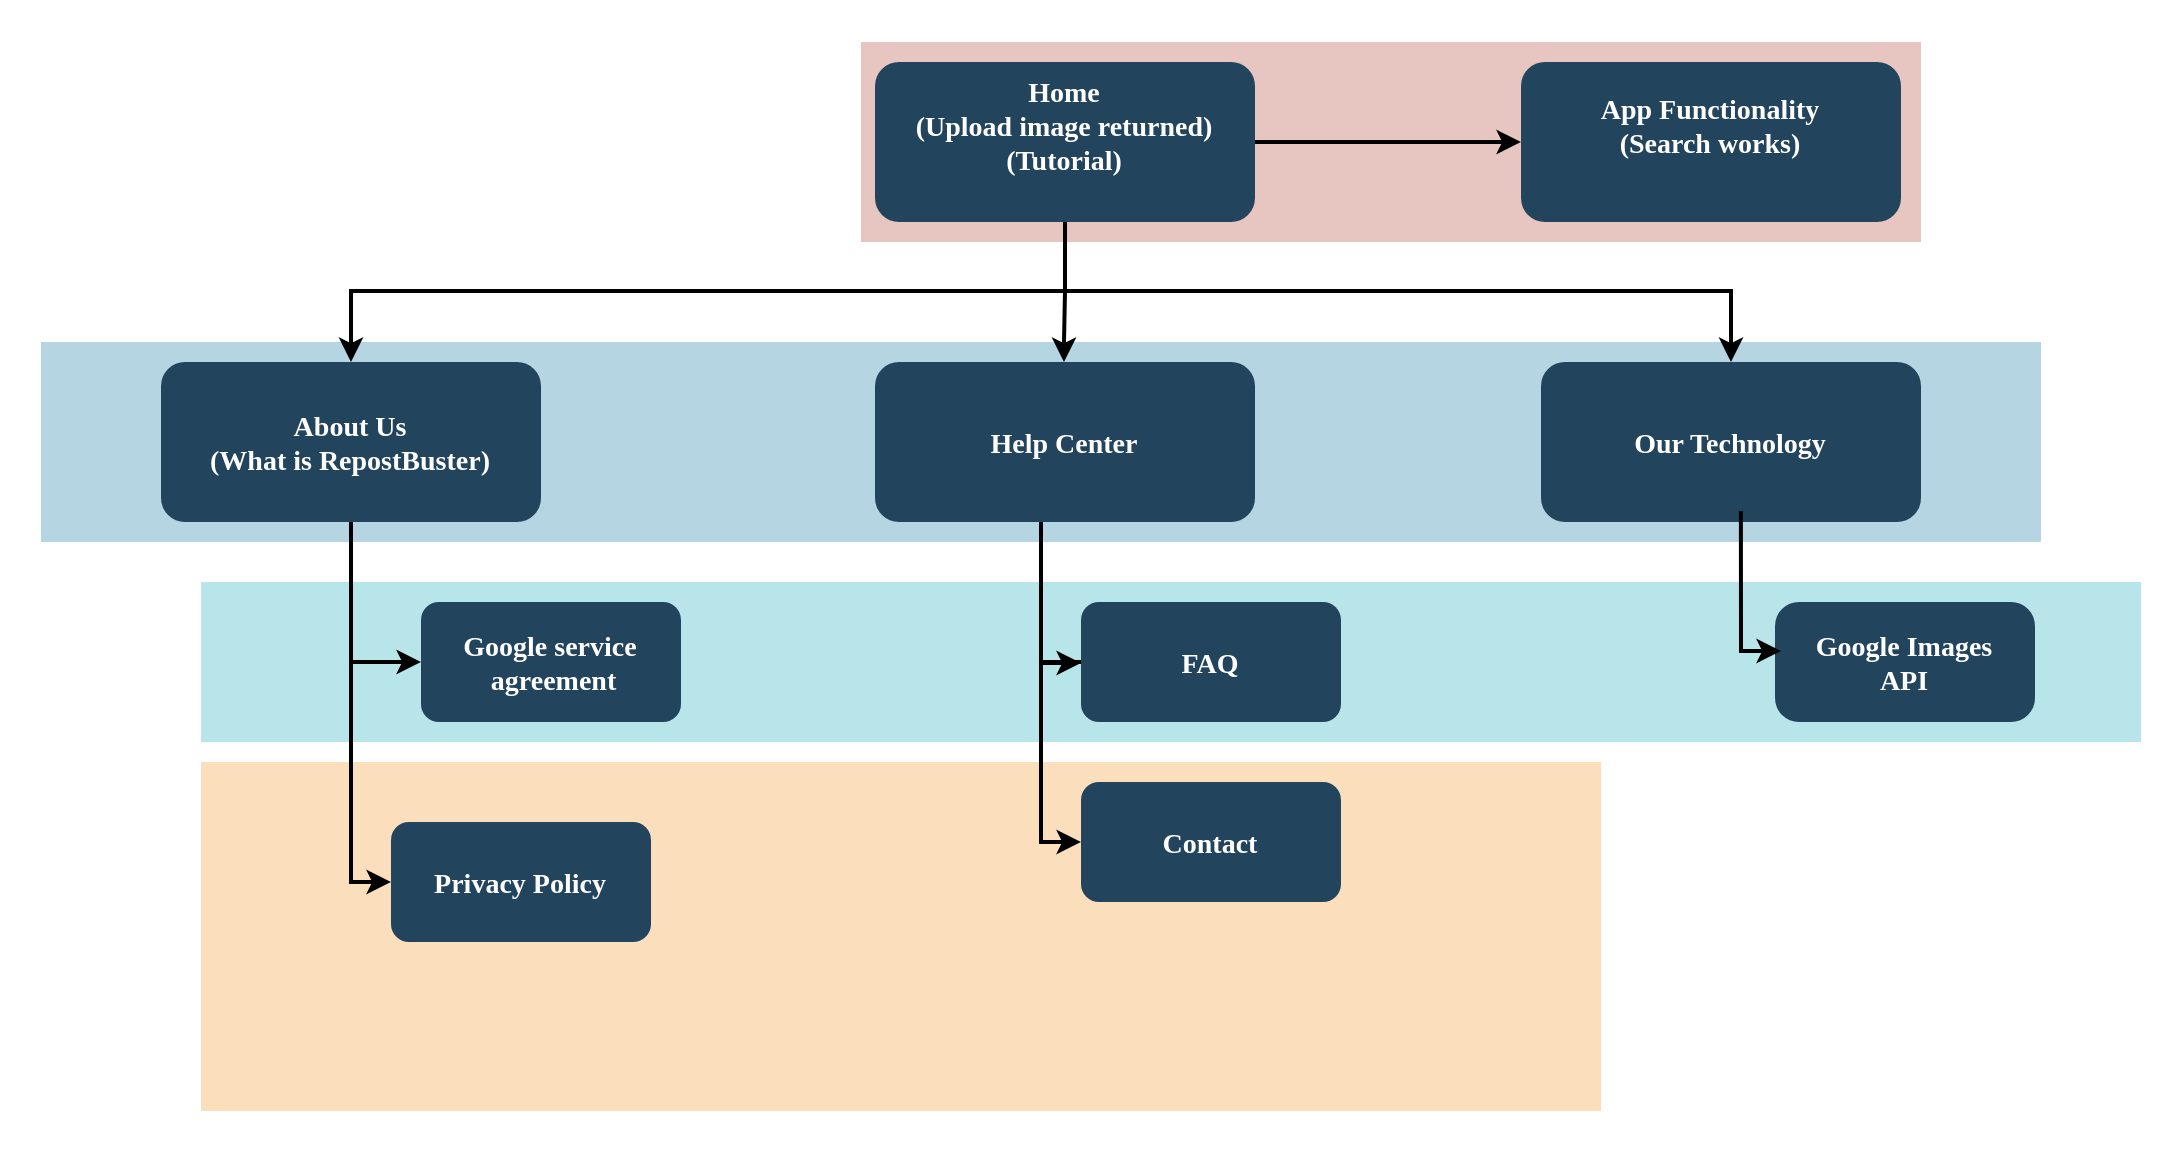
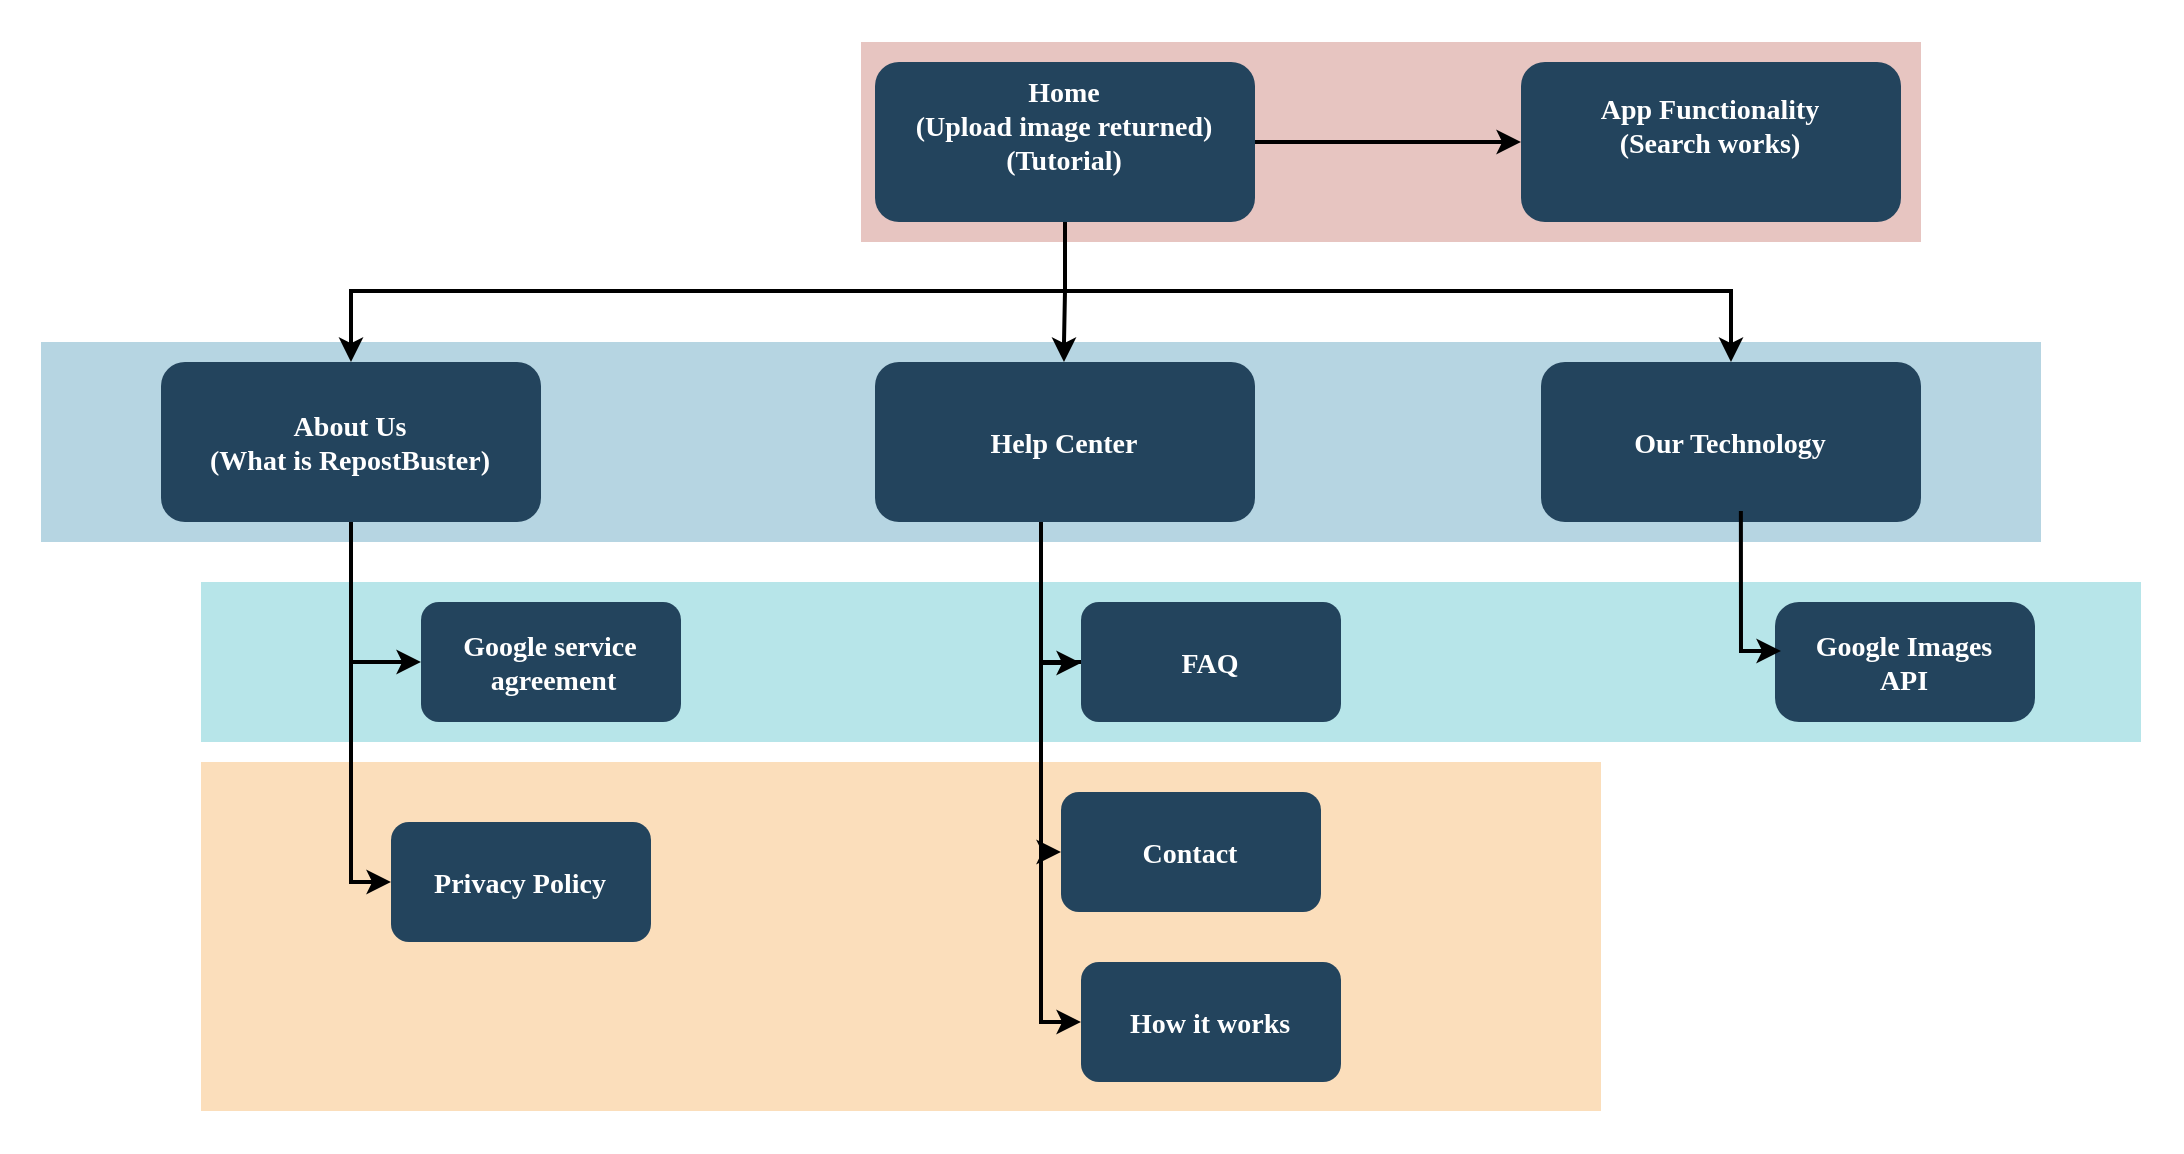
(1211, 842) -> (1191, 852)
none -> (1041, 950)
none -> (1211, 1022)
